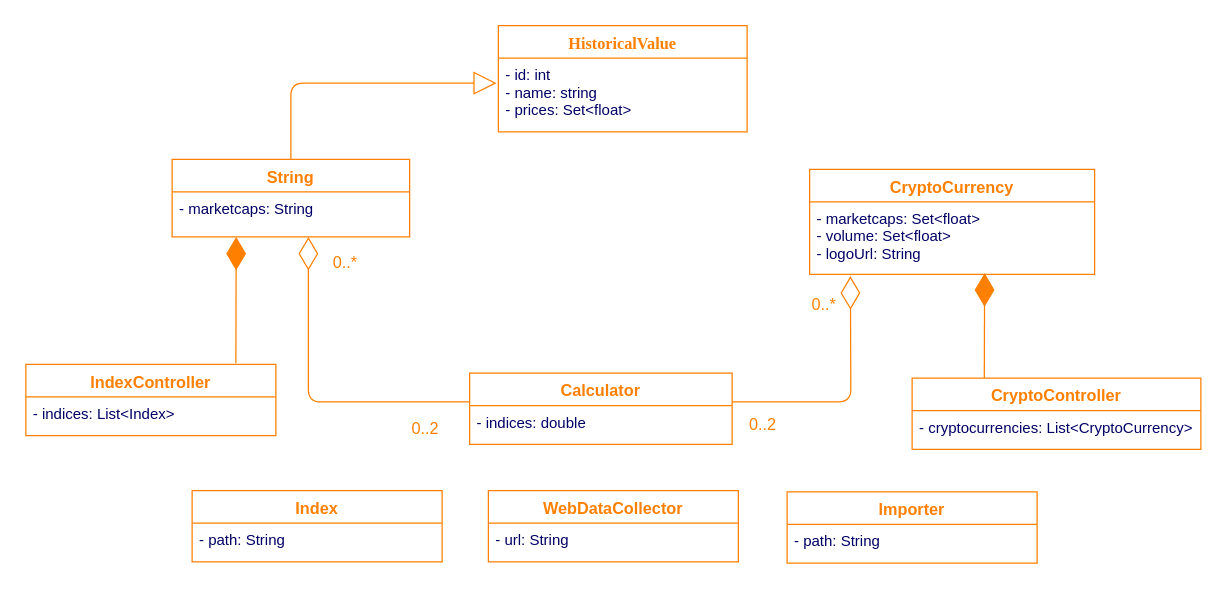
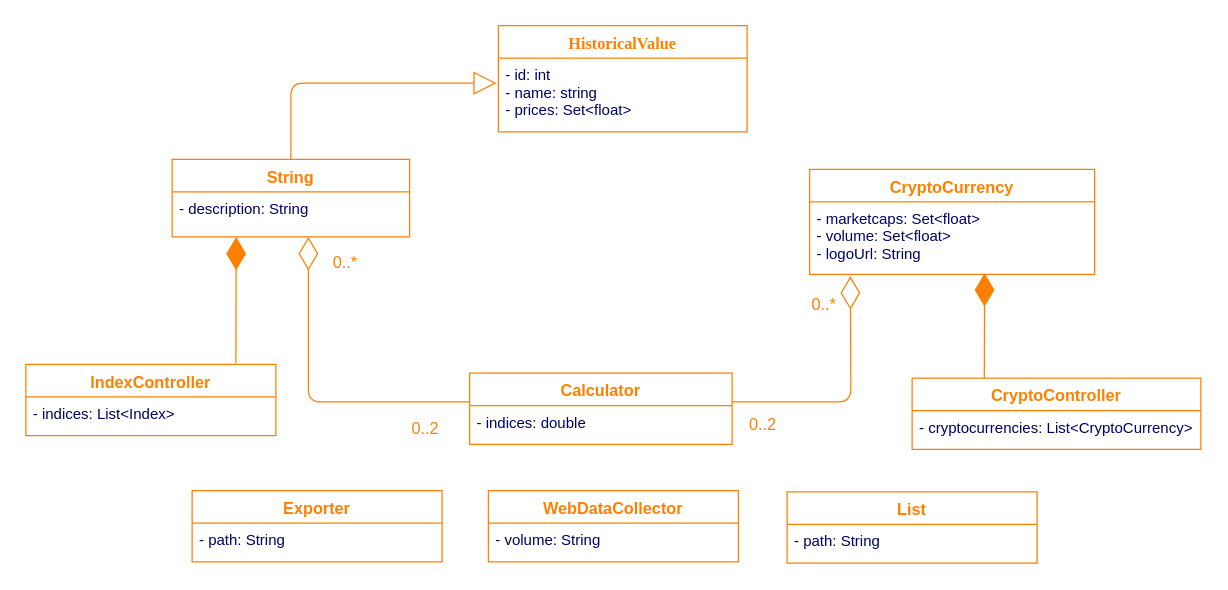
(255, 209) -> (255, 209)
(316, 508) -> (316, 508)
(911, 510) -> (911, 510)
(540, 540) -> (552, 540)
